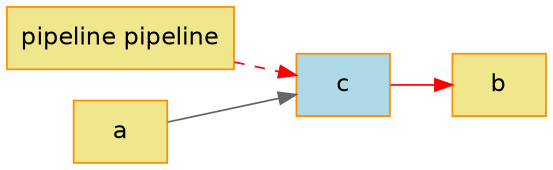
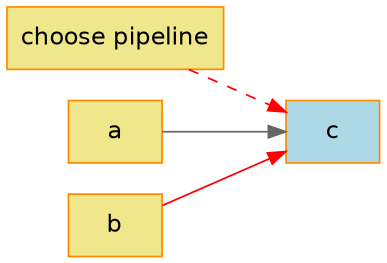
(120, 38) -> (115, 38)
(413, 85) -> (216, 182)
